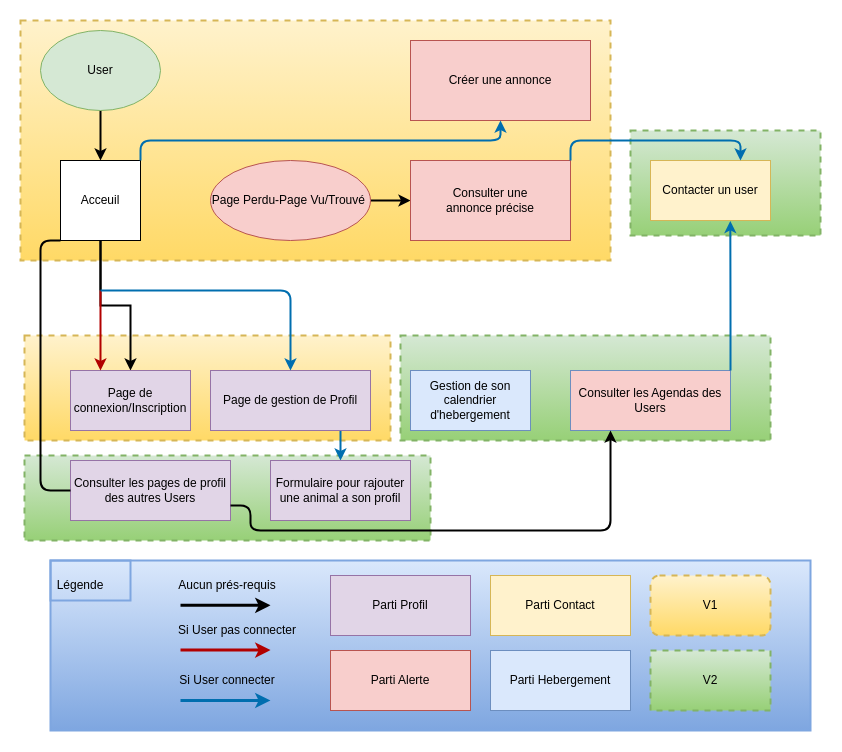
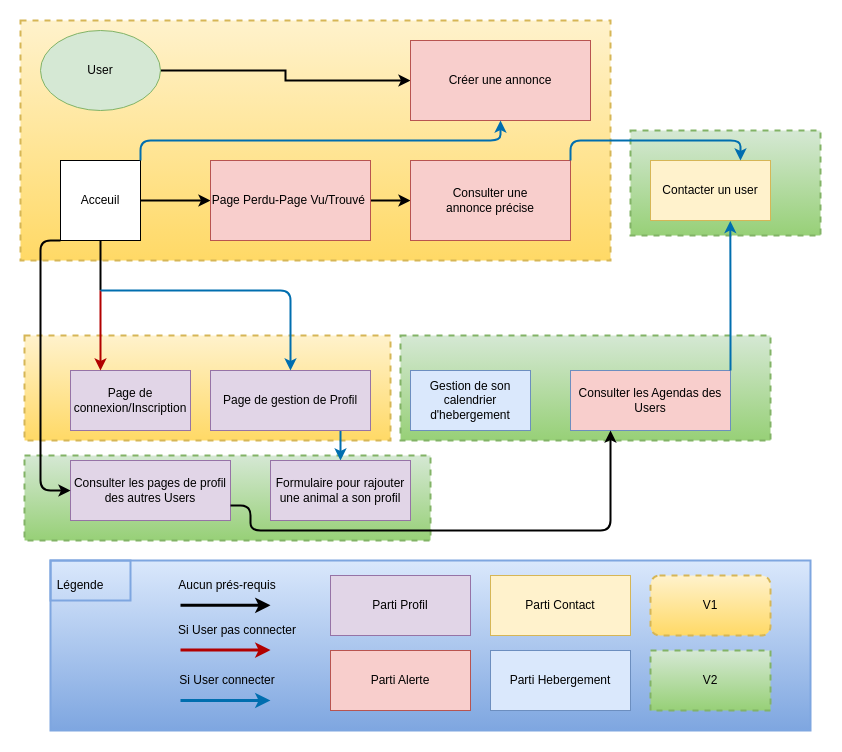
(101, 131) -> (286, 71)
(291, 201) -> (291, 201)
(131, 319) -> (171, 201)
(63, 491) -> (60, 491)
